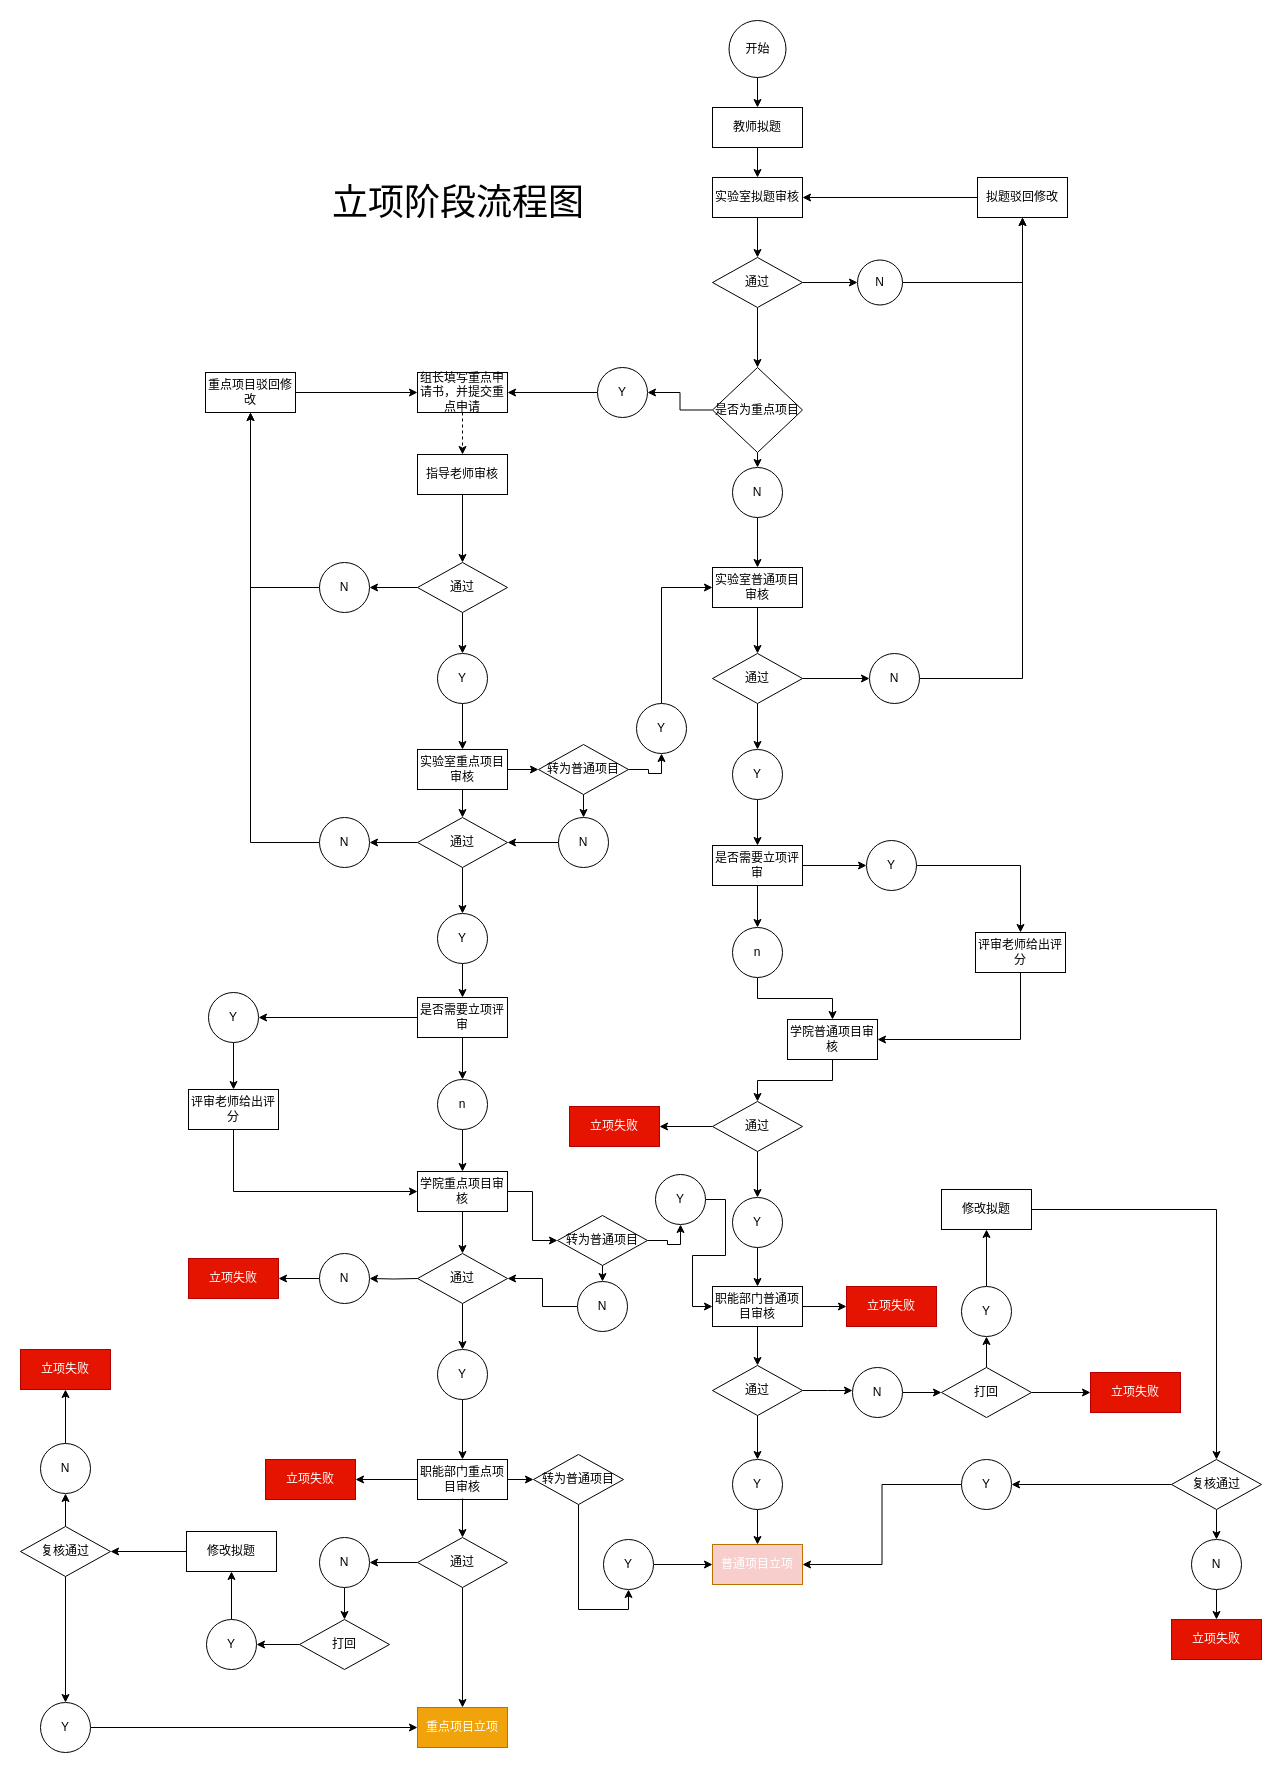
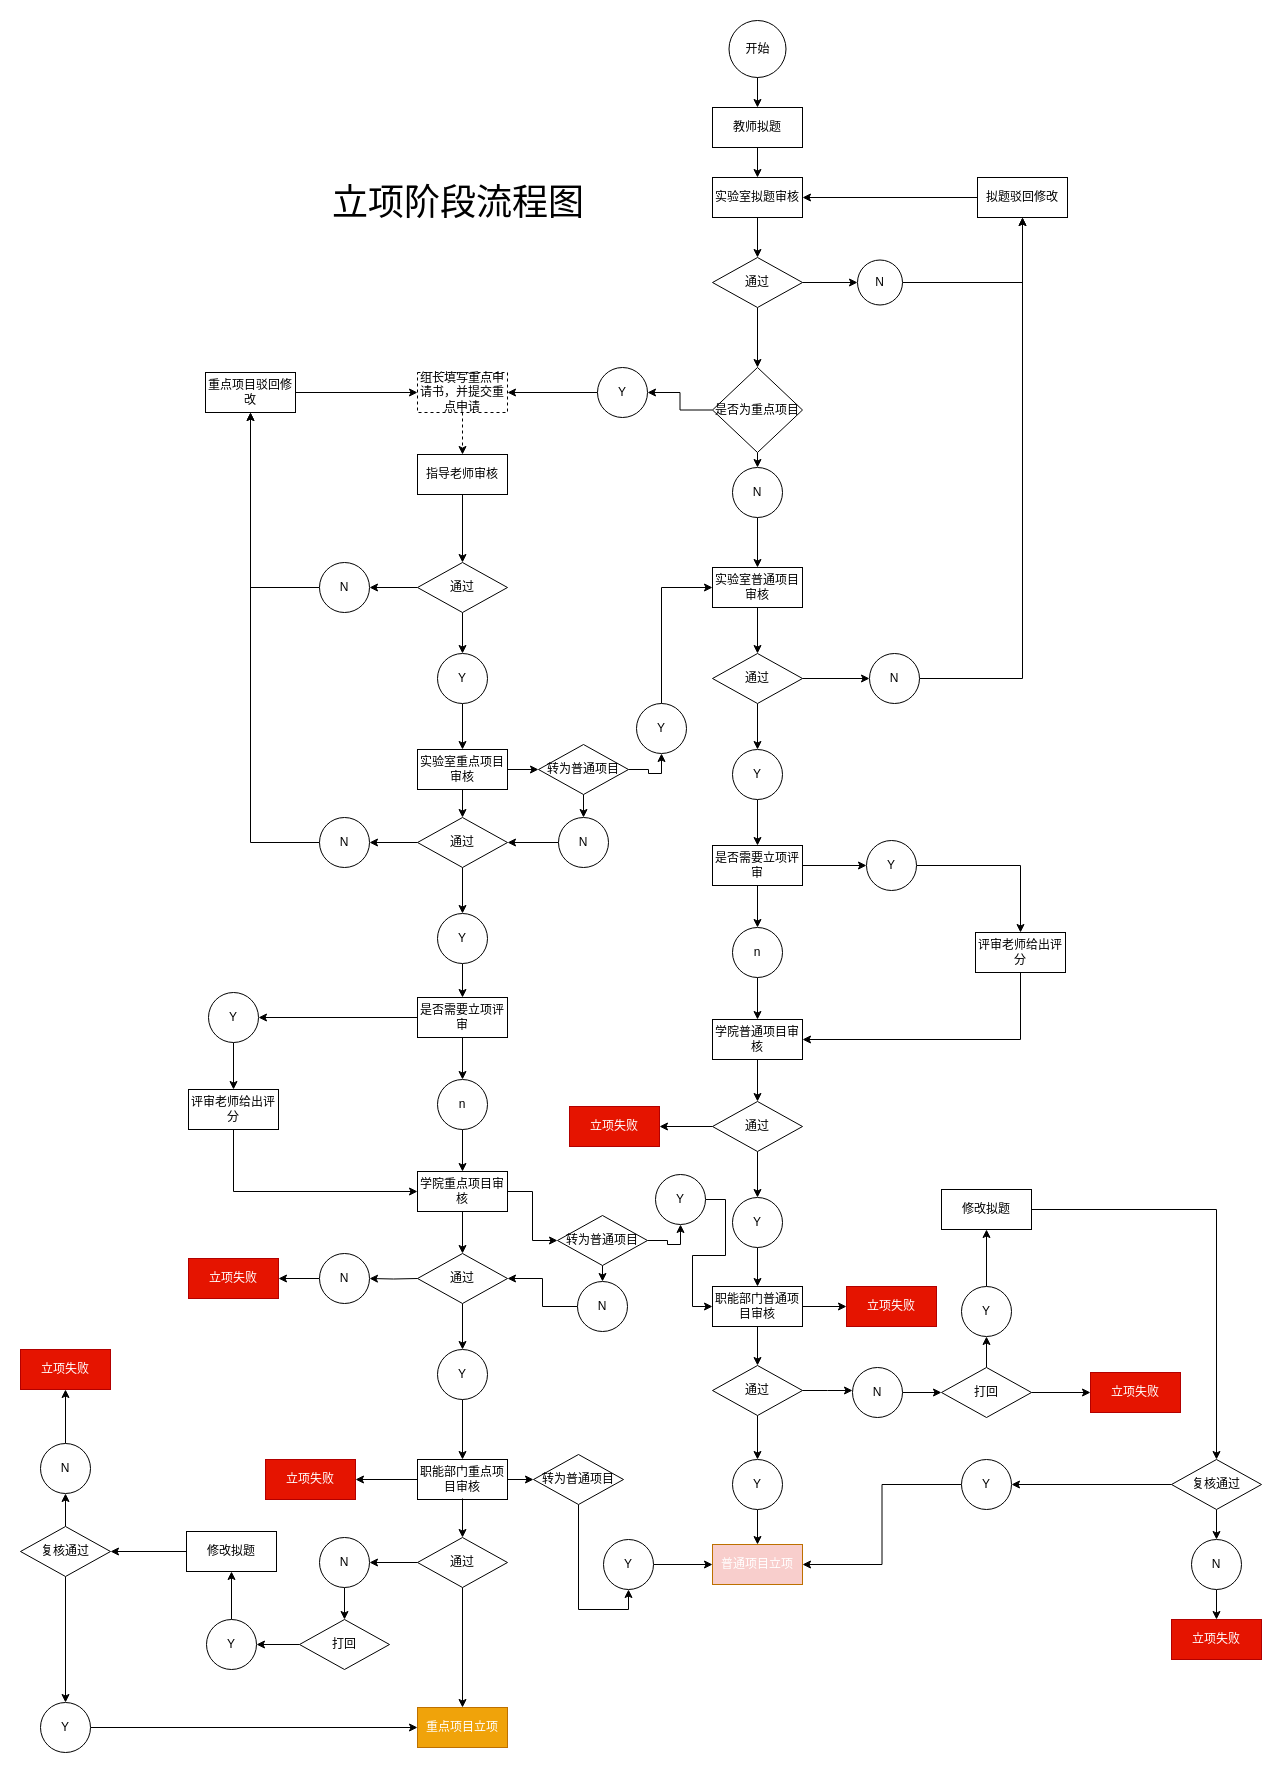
(463, 393) -> (463, 393)
(833, 1040) -> (758, 1040)
